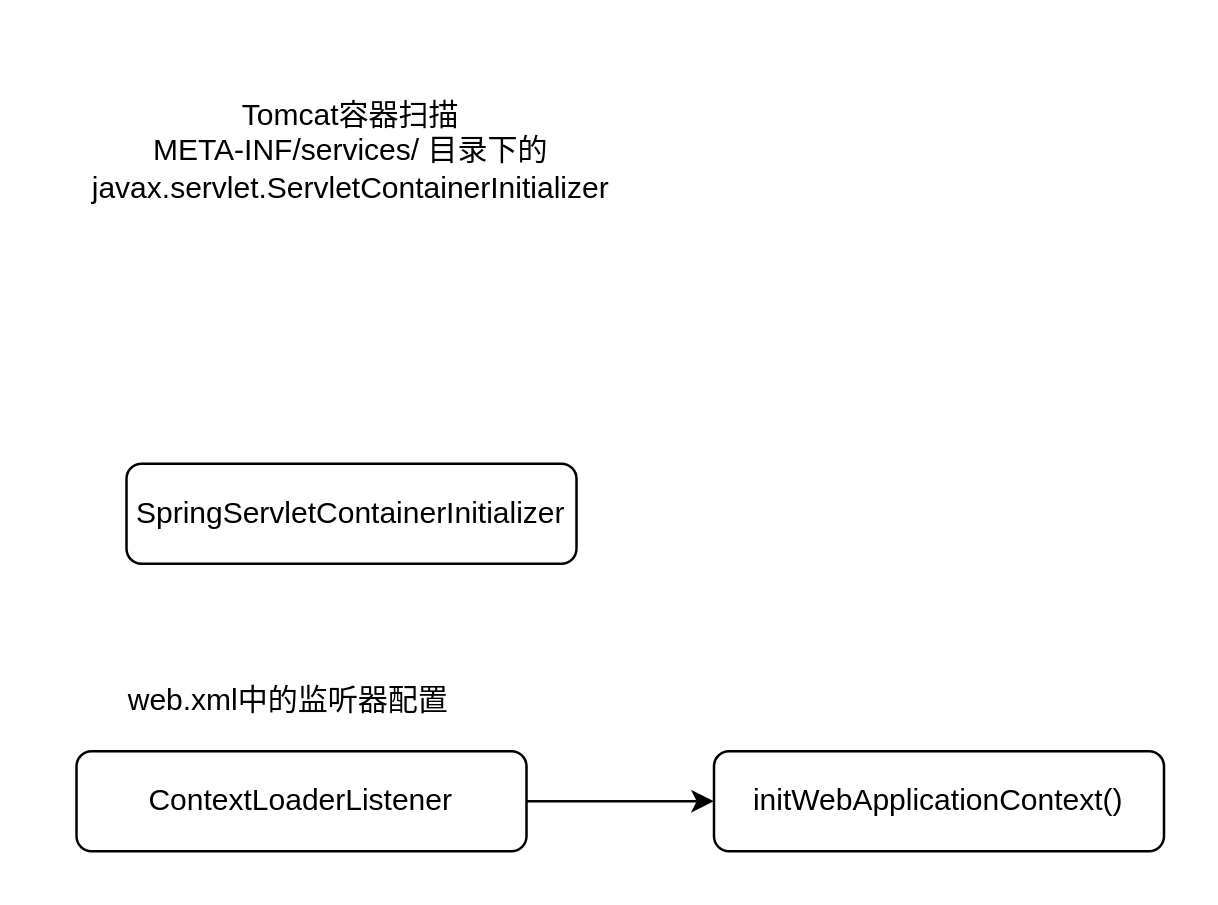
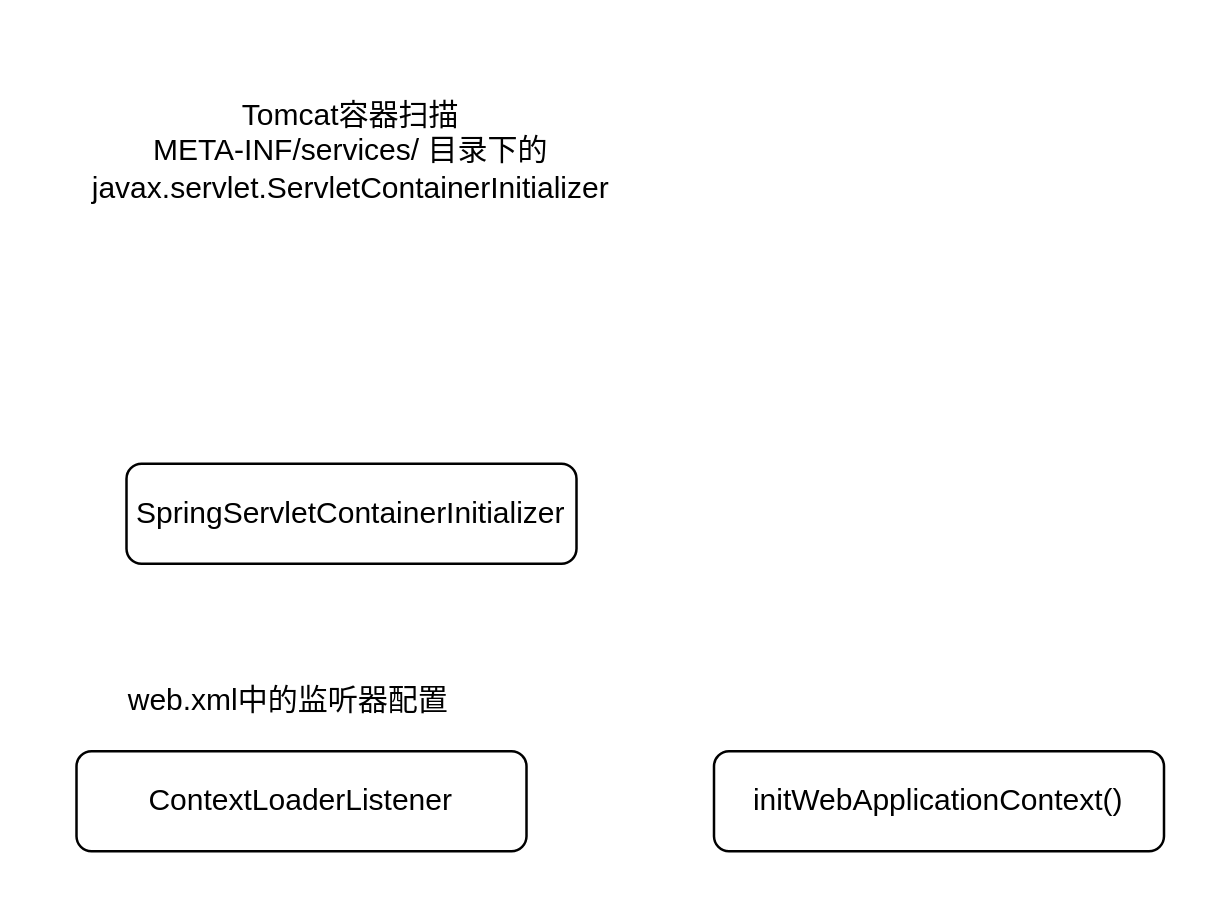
(612, 801) -> none
